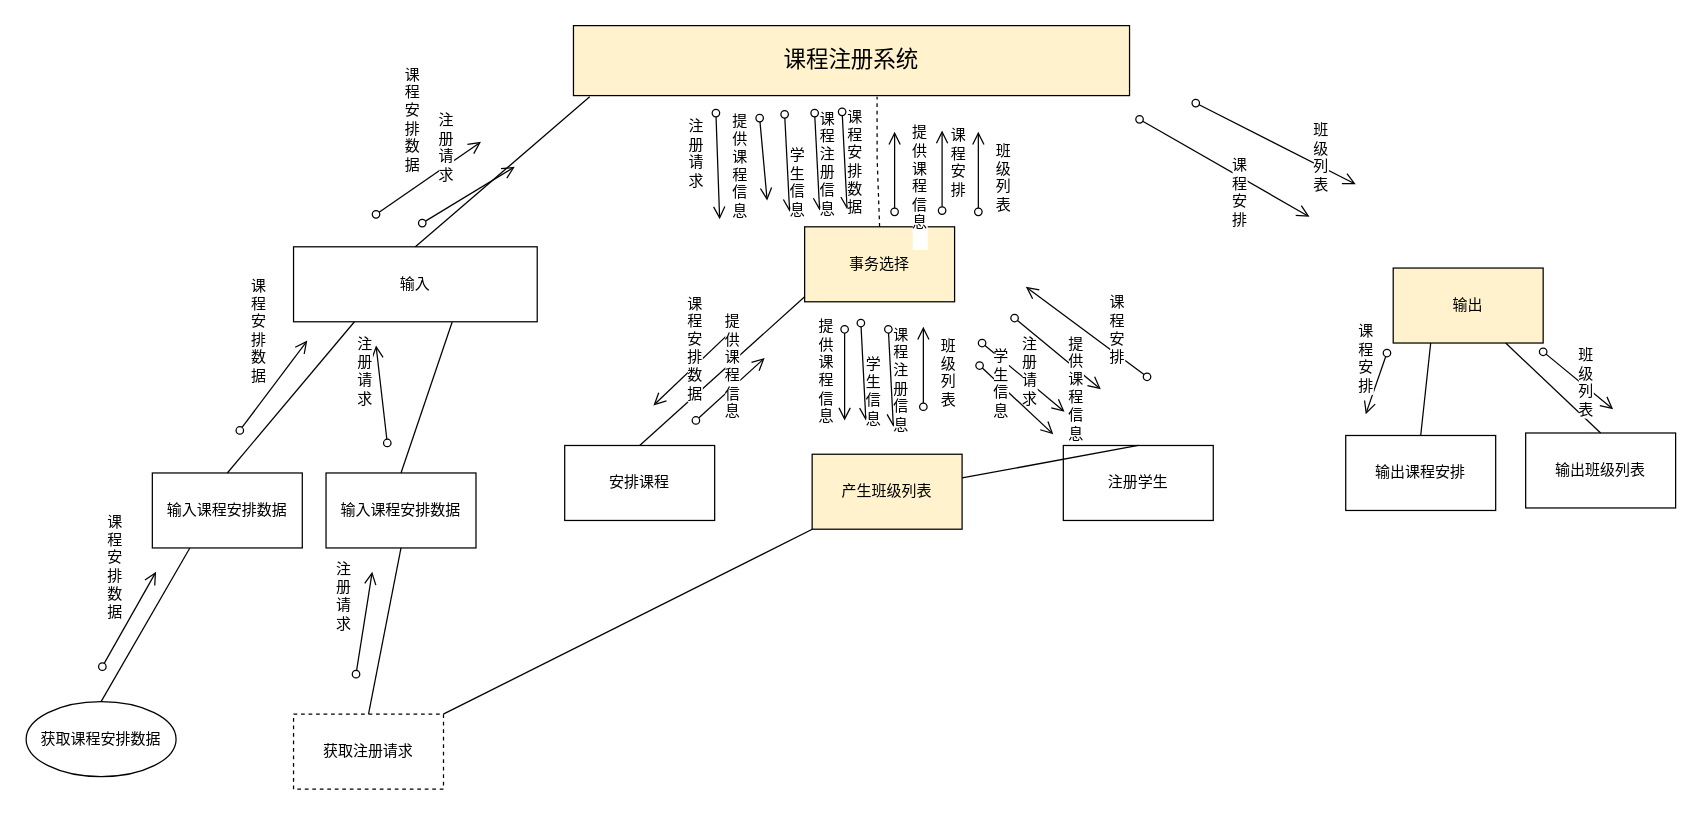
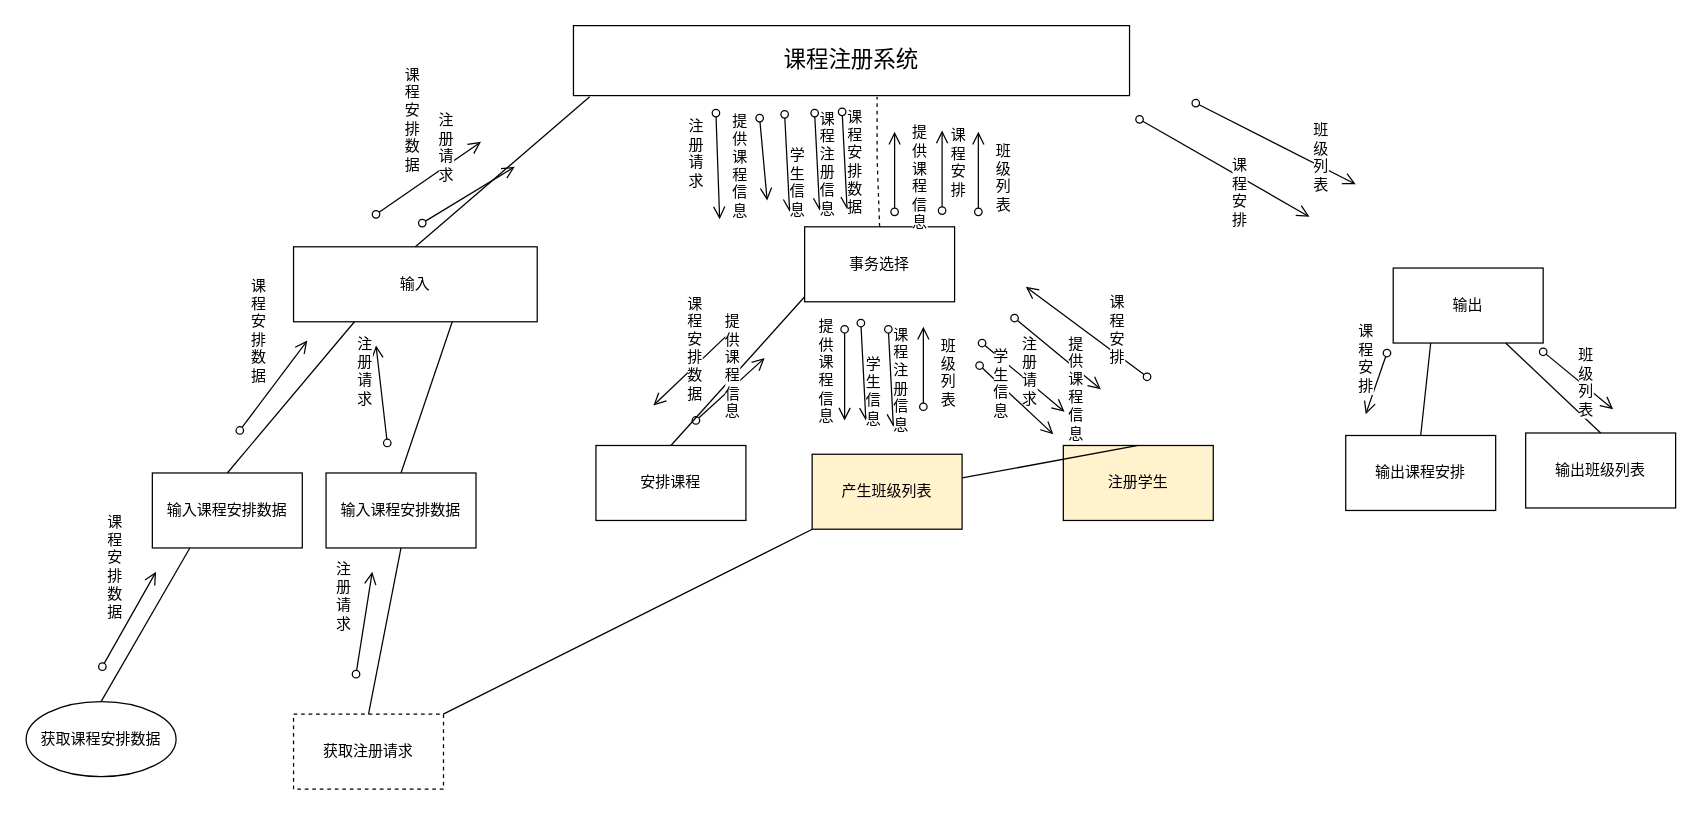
(851, 61) -> (851, 61)
(879, 264) -> (879, 264)
(1468, 306) -> (1468, 306)
(639, 483) -> (671, 483)
(1138, 483) -> (1138, 483)
